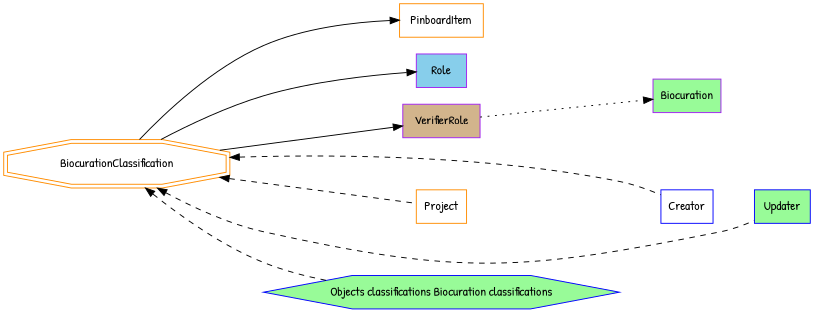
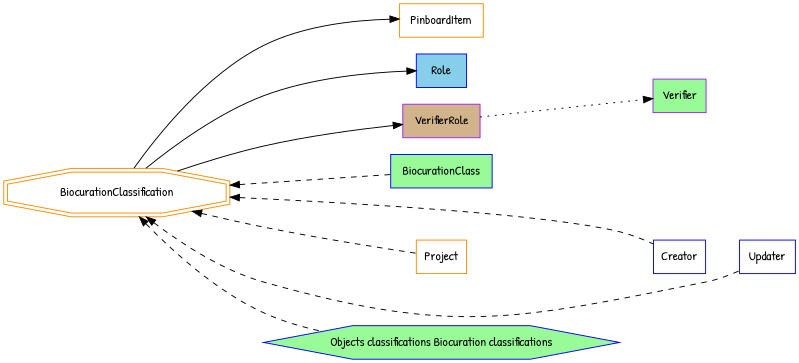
(441, 71) -> (441, 71)
(687, 96) -> (680, 96)
none -> (441, 171)
(782, 207) -> (767, 257)
